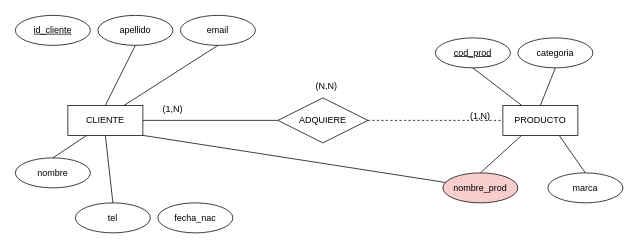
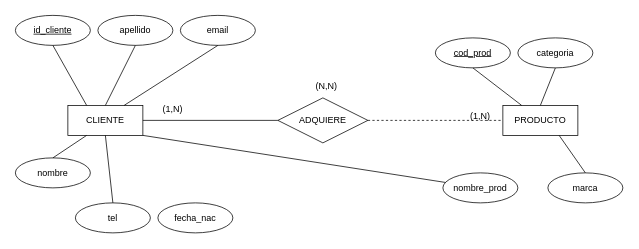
none -> (70, 75)
(501, 154) -> none
(480, 188) -> (480, 188)
